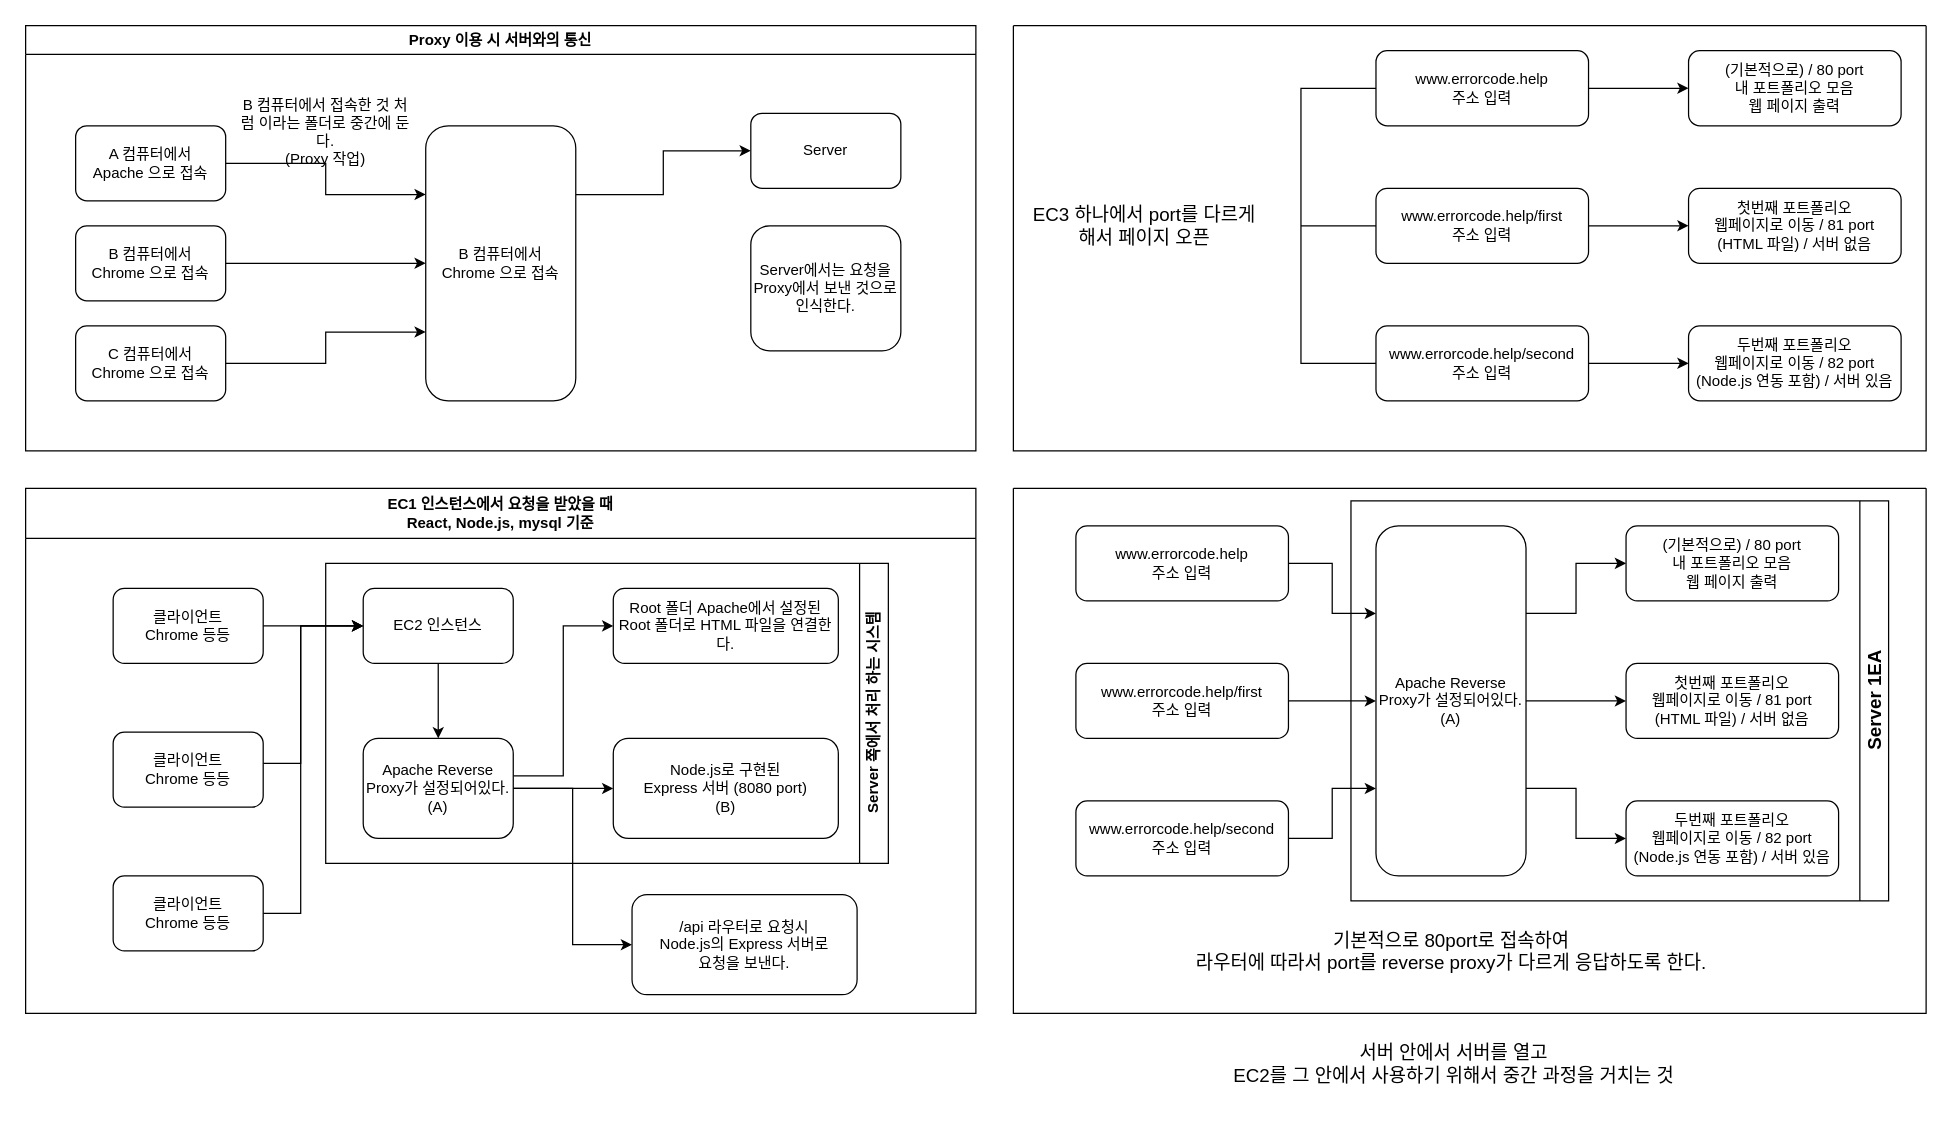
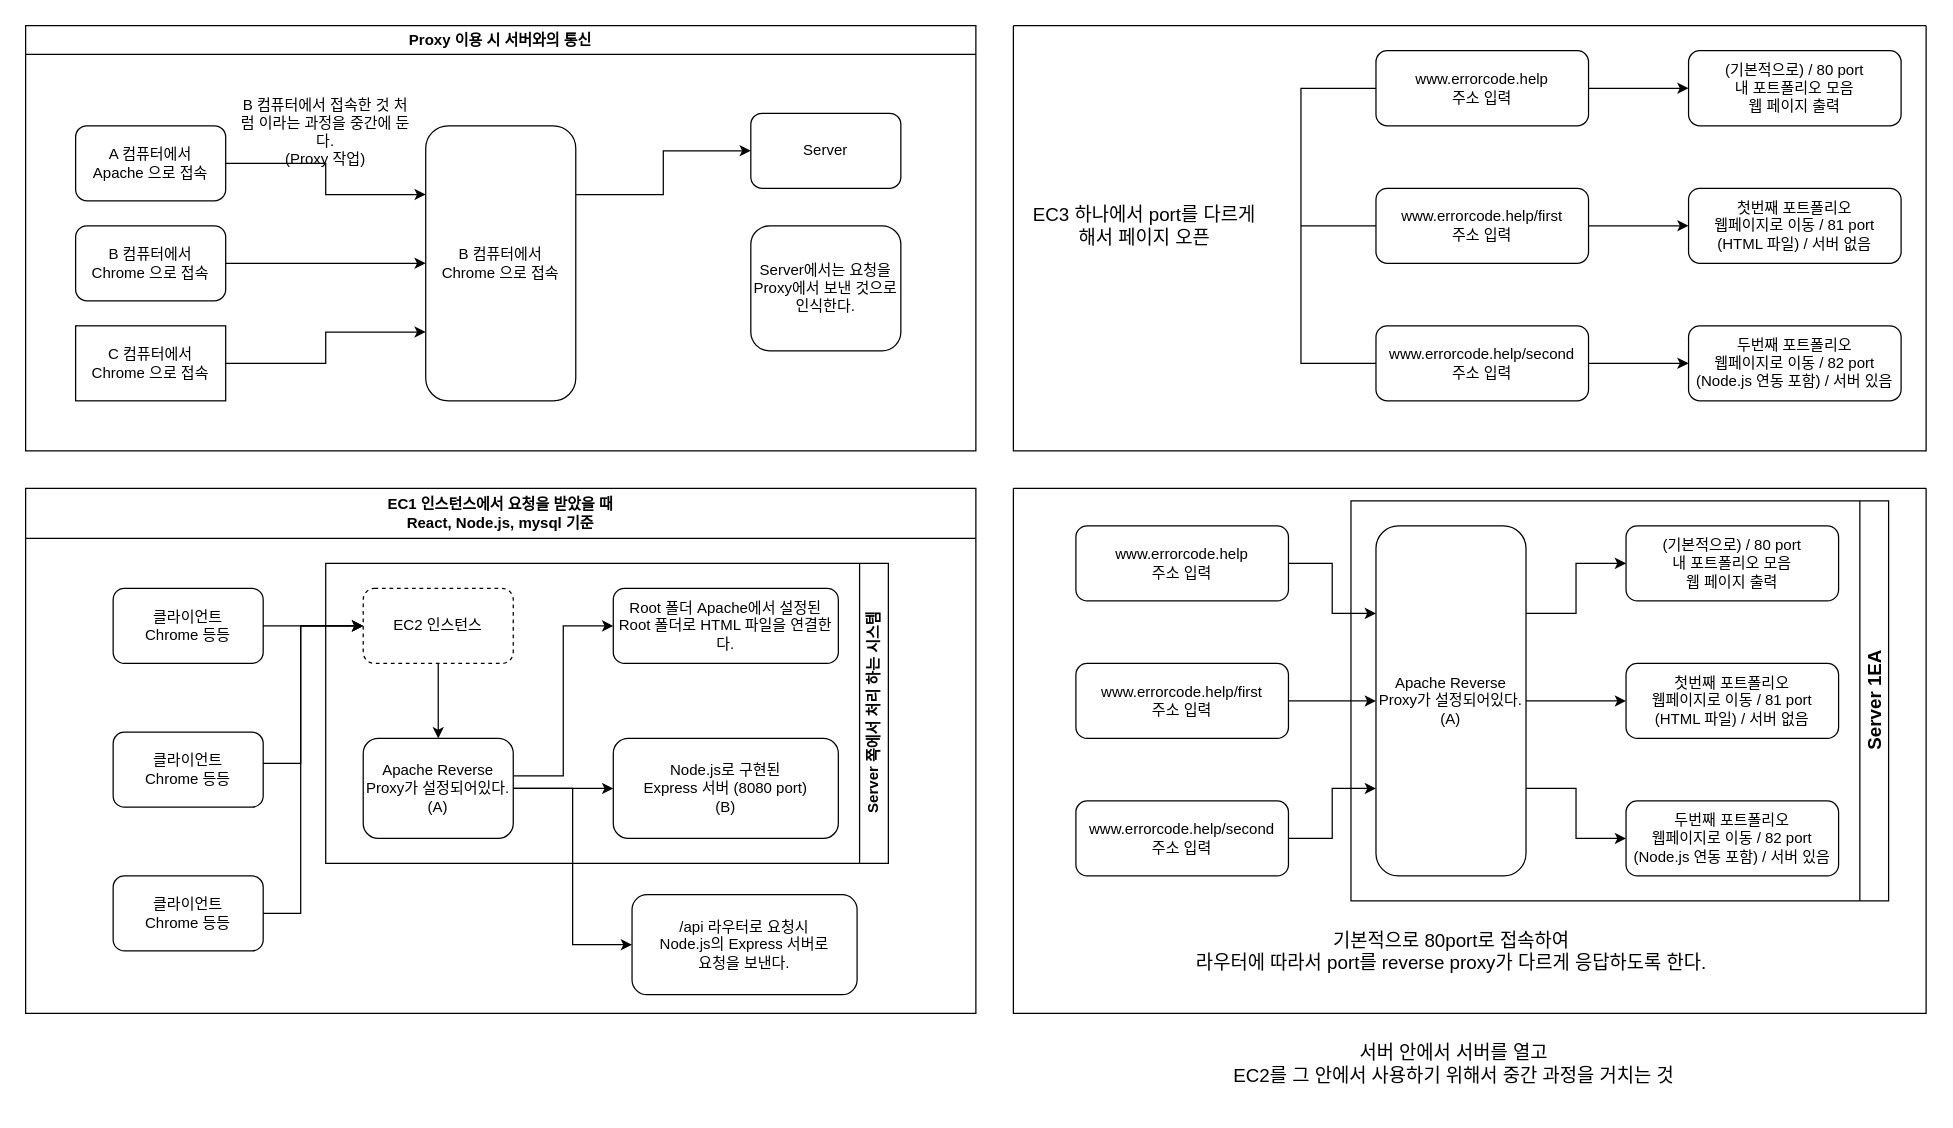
(326, 132) -> (326, 132)
(151, 363) -> (151, 363)
(438, 626) -> (438, 626)
